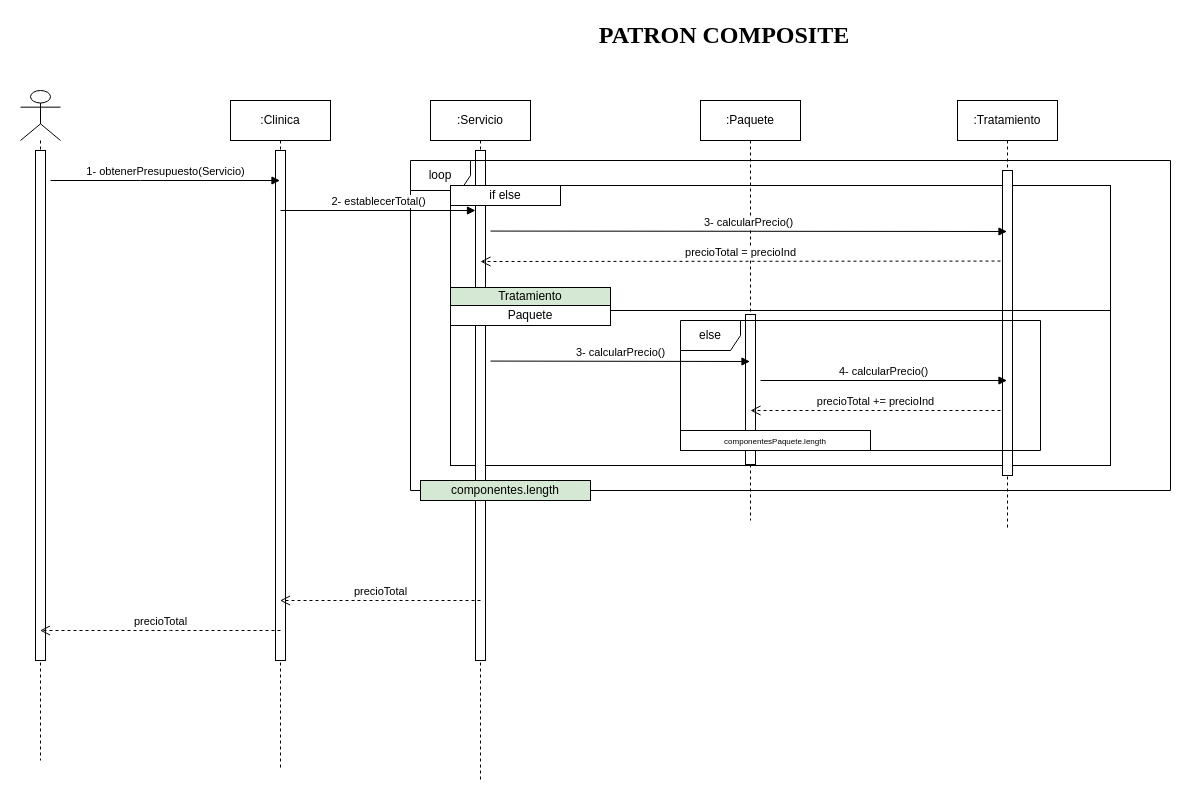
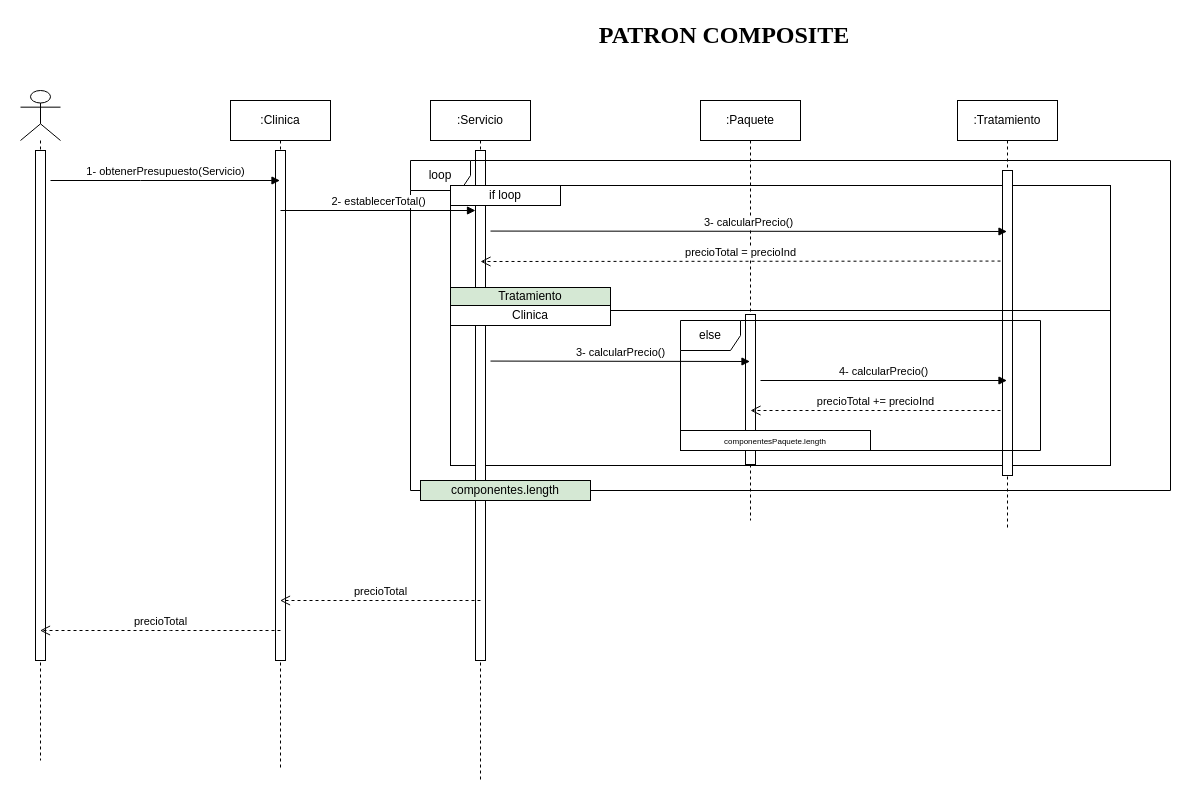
(506, 196) -> (506, 196)
(531, 316) -> (531, 316)
